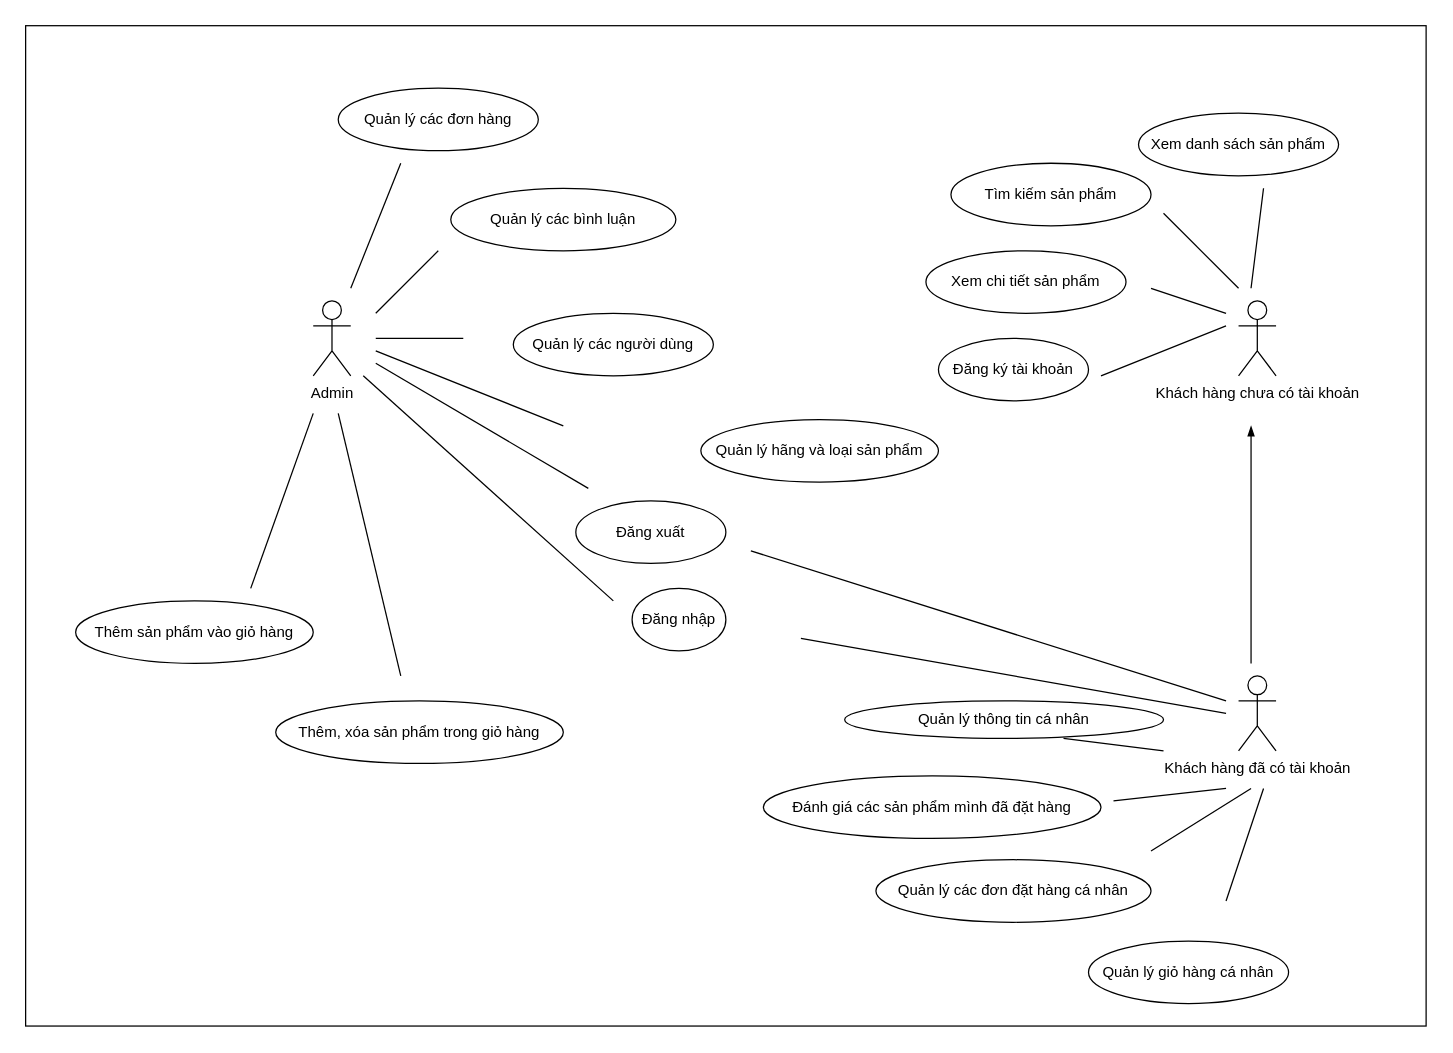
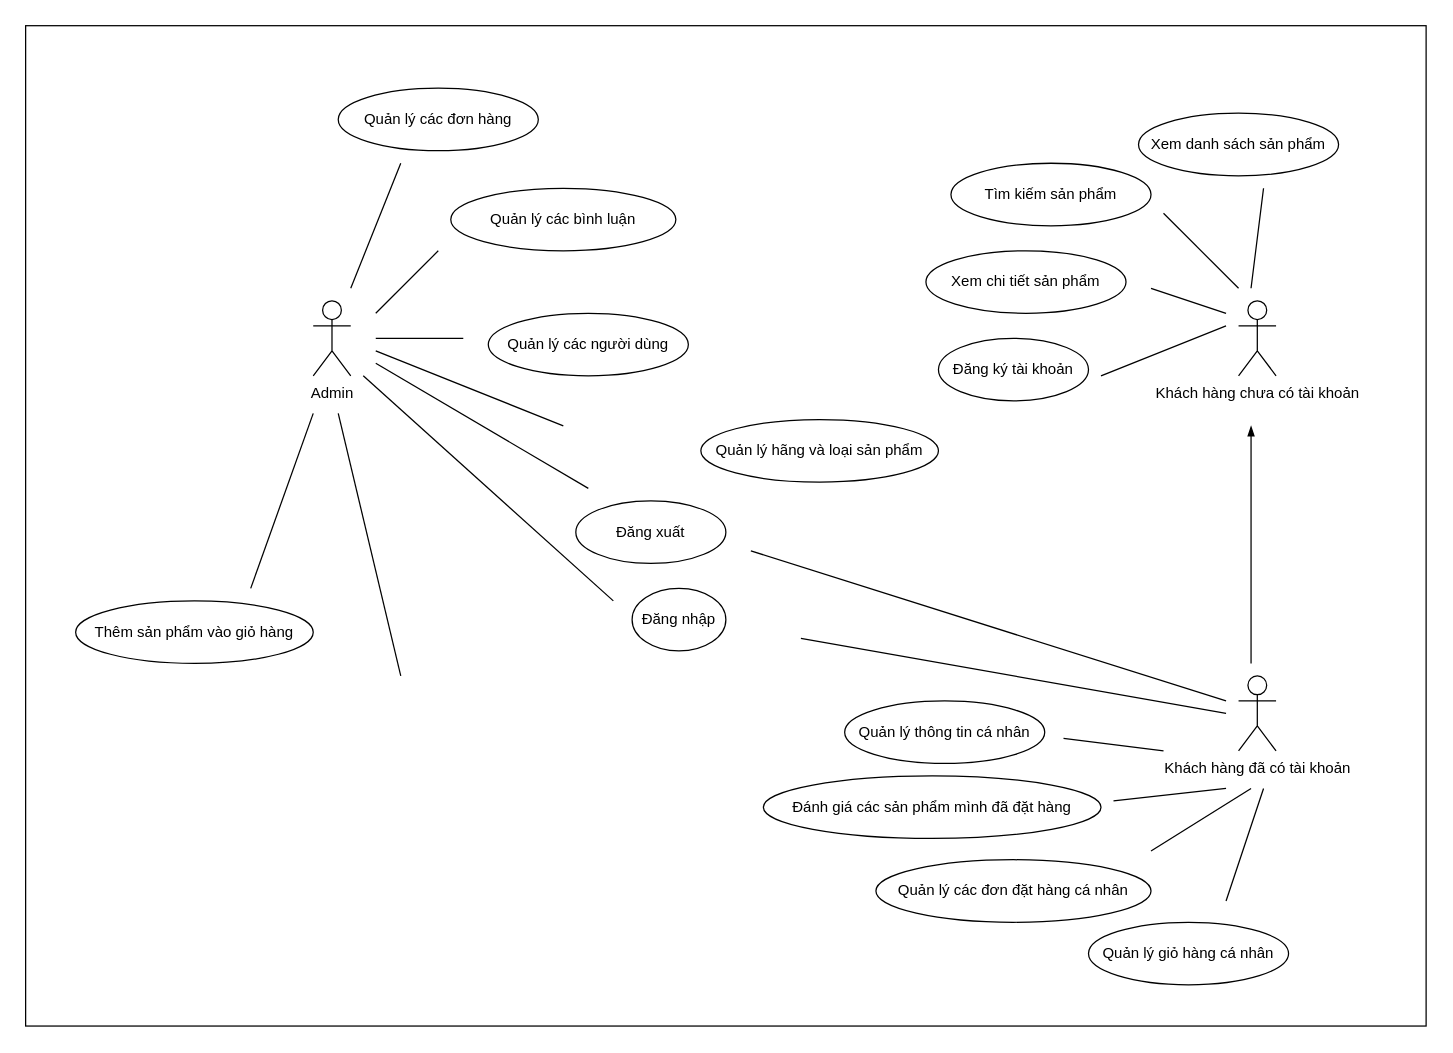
(613, 344) -> (588, 344)
(1004, 719) -> (944, 732)
(419, 732) -> none
(1188, 972) -> (1188, 953)
